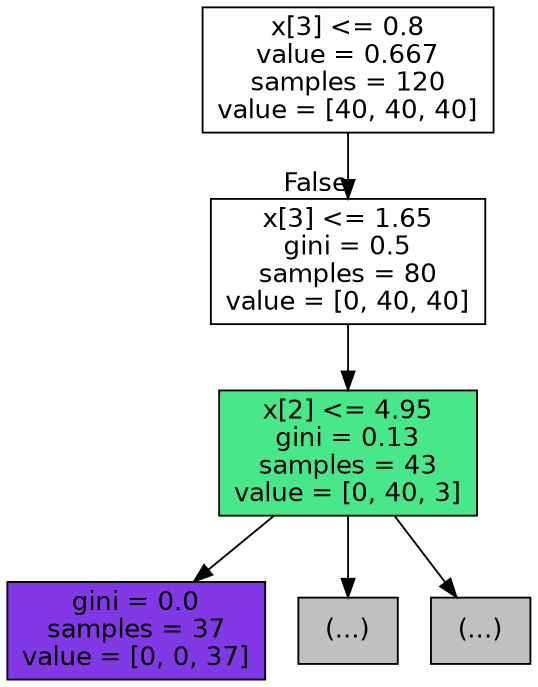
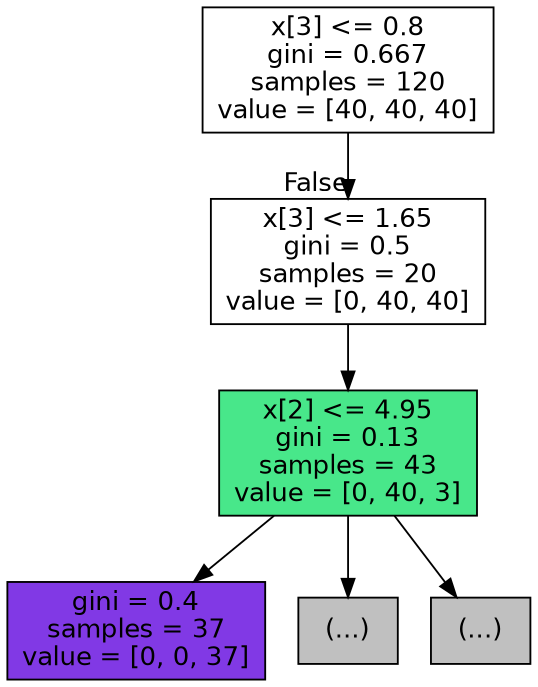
(348, 70) -> (348, 70)
(348, 262) -> (348, 262)
(136, 631) -> (136, 631)
